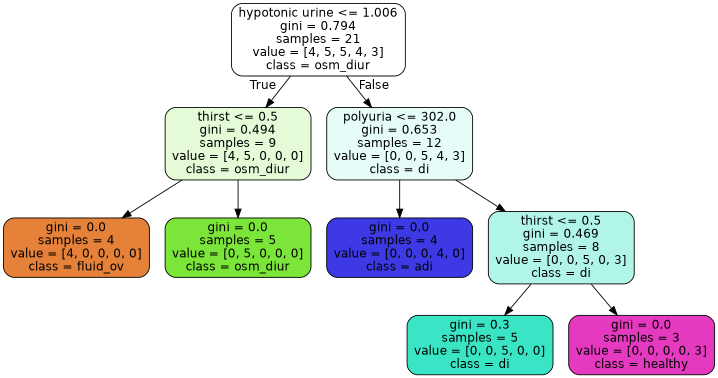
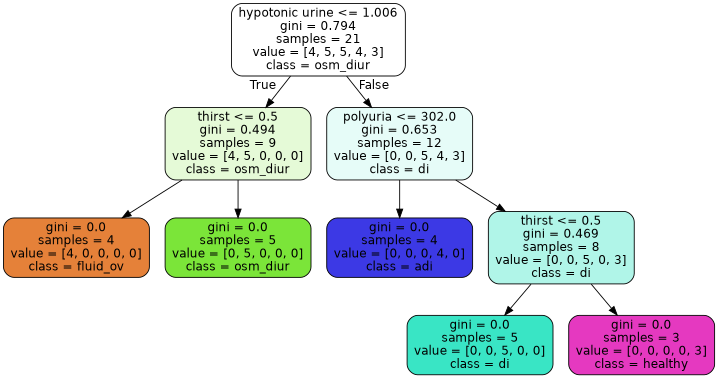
(480, 345) -> (480, 345)
